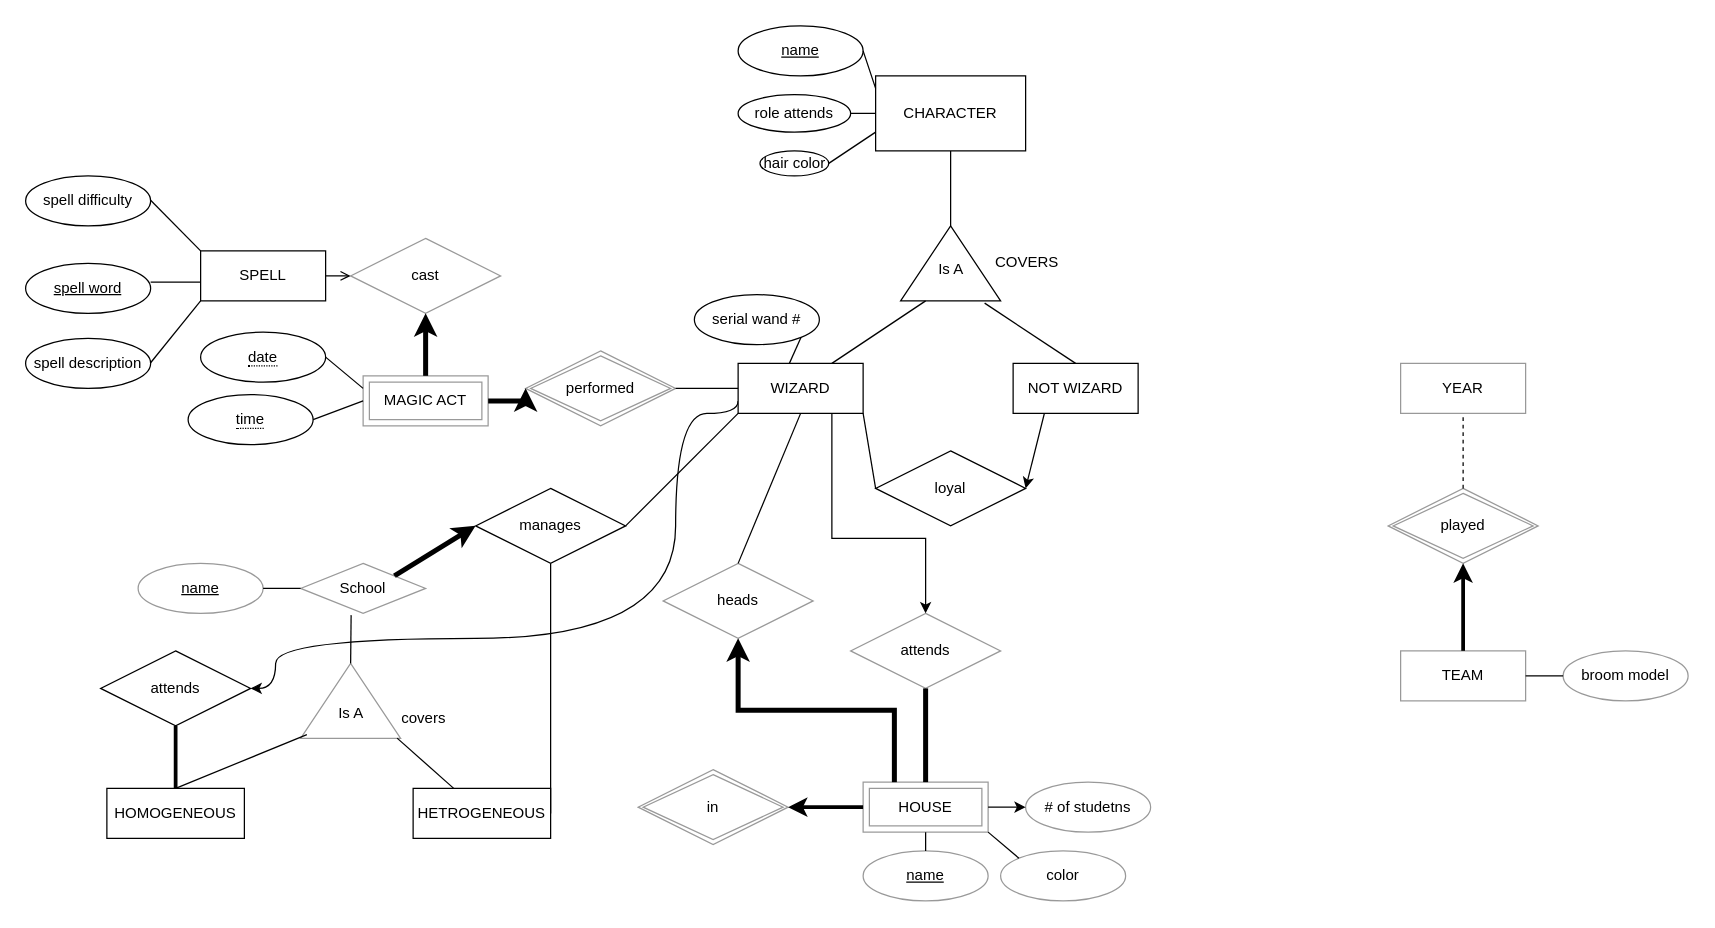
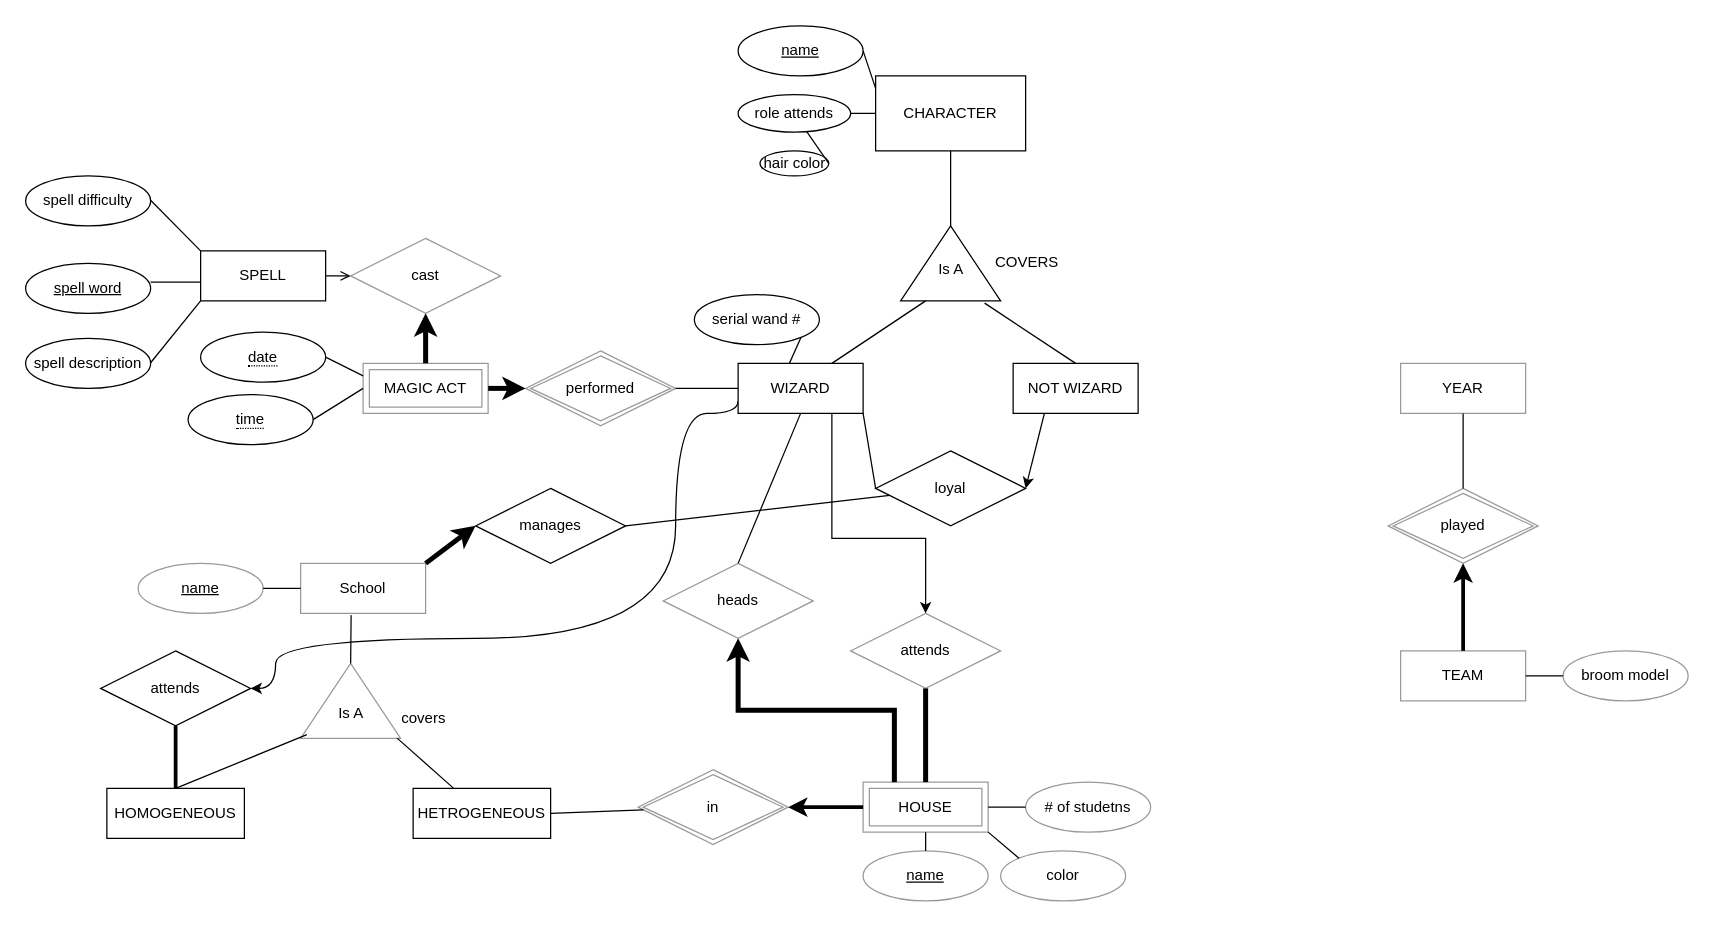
(852, 148) -> (818, 147)
(426, 401) -> (426, 388)
(709, 442) -> (757, 510)
(1463, 450) -> (1463, 450)
(363, 588) -> (363, 588)
(551, 676) -> (597, 811)
(1016, 807) -> (1019, 807)
